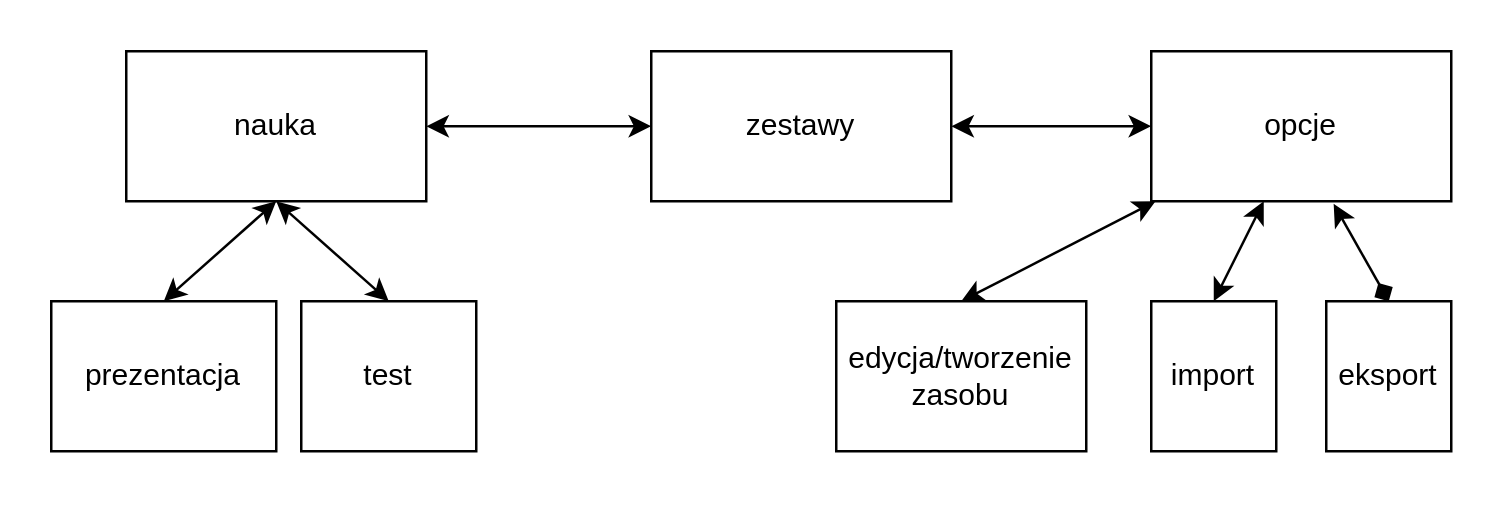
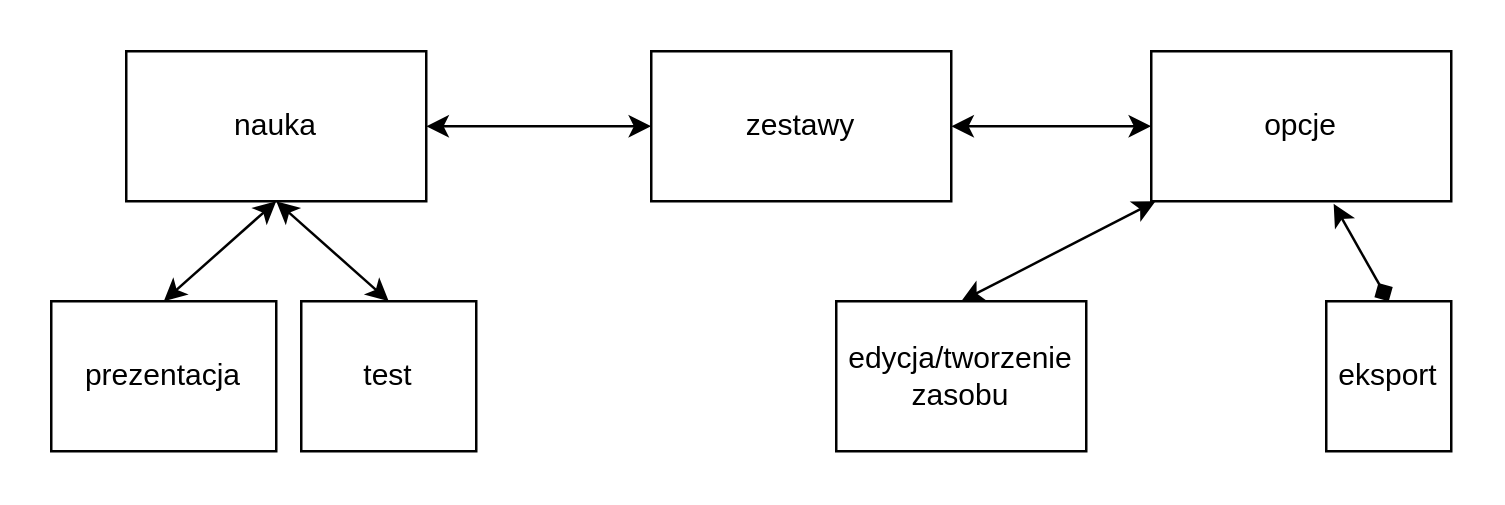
(1239, 252) -> none
(1214, 376) -> none
